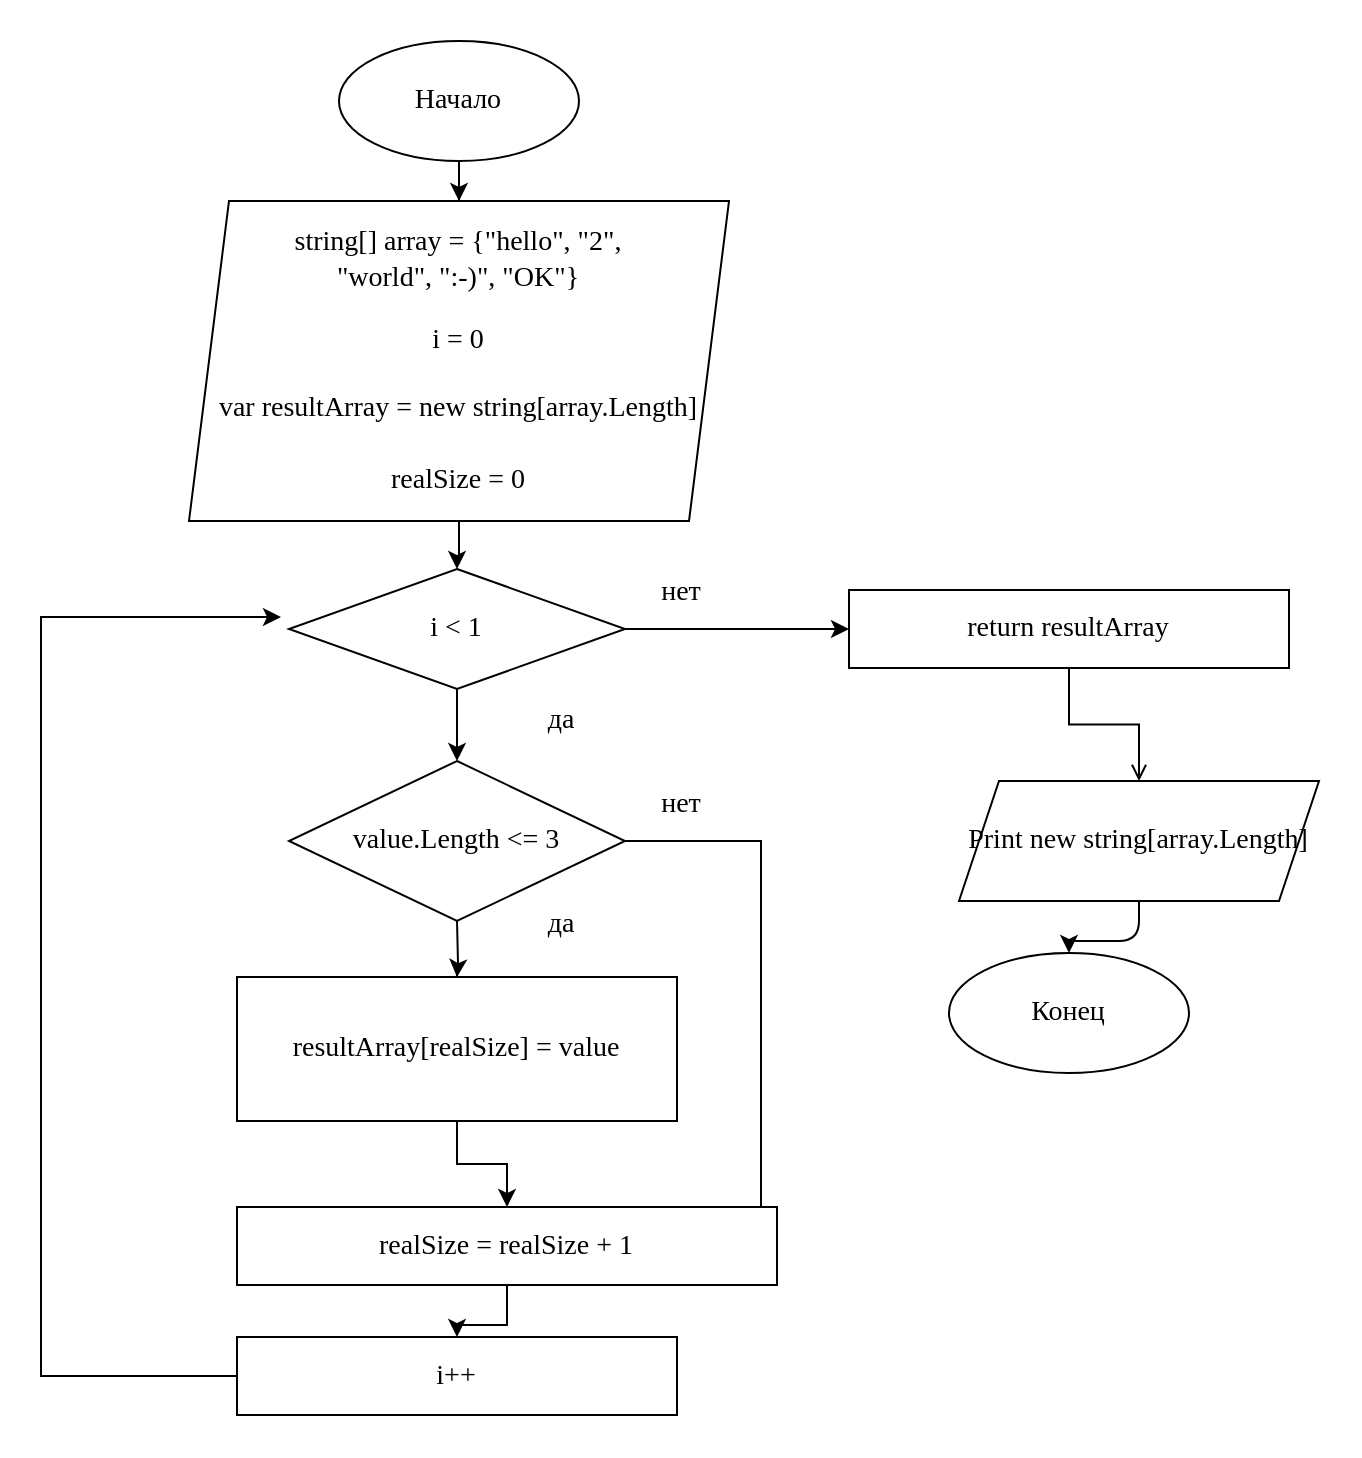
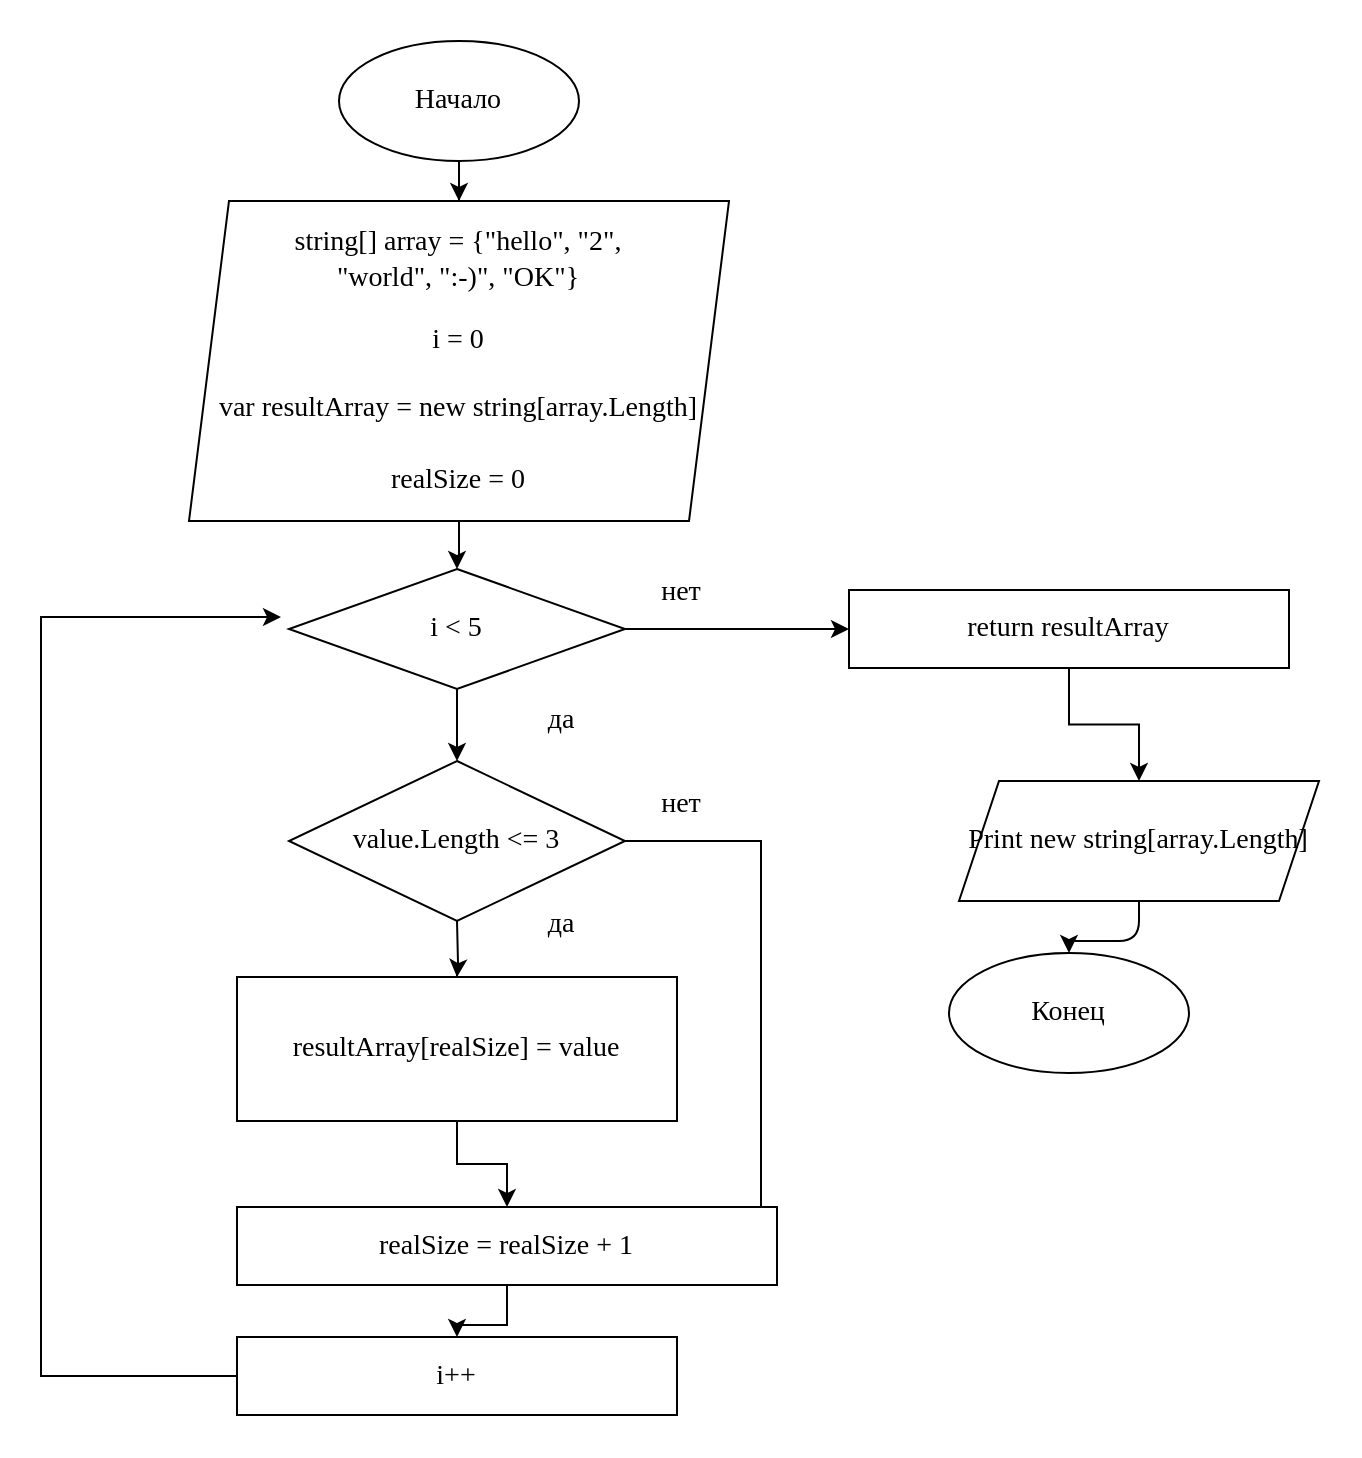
(457, 629) -> (457, 629)
(1139, 769) -> (1139, 766)
